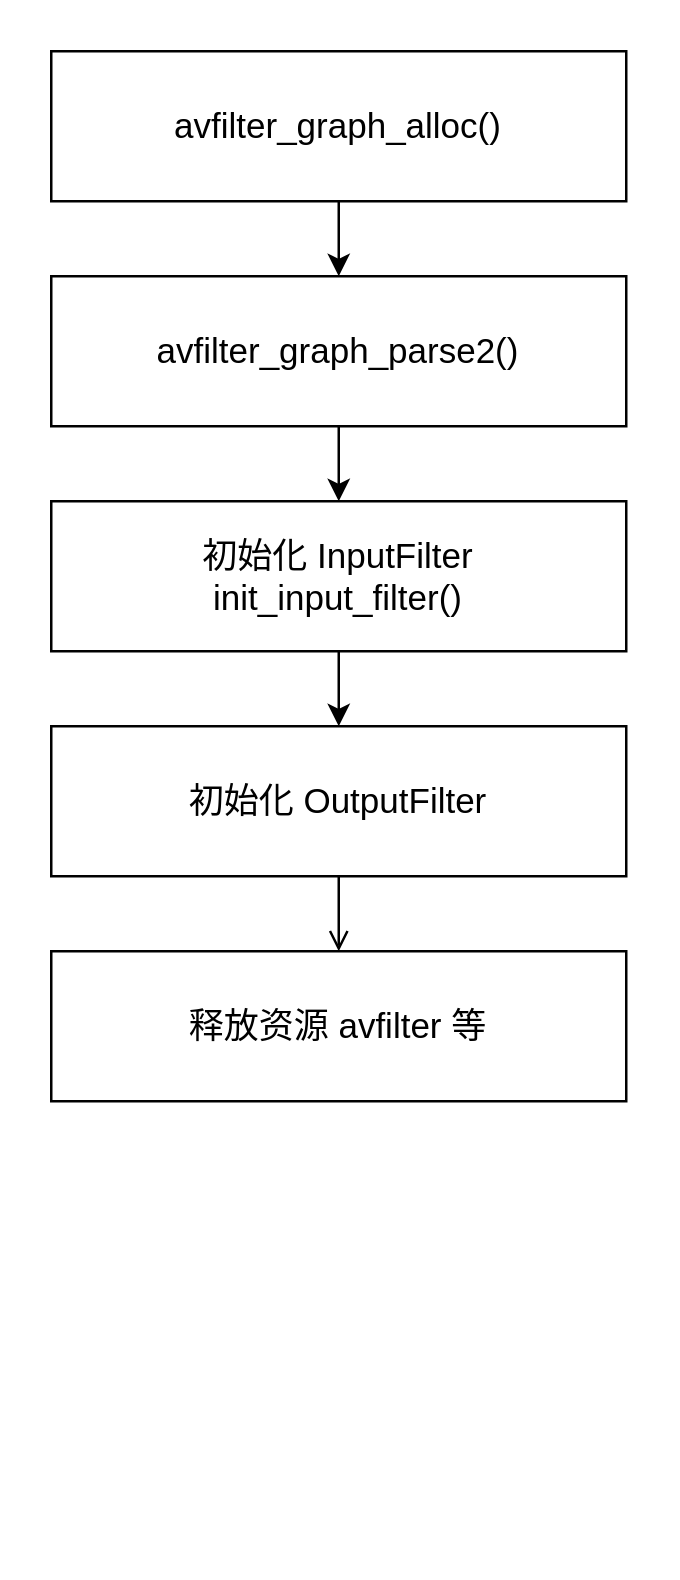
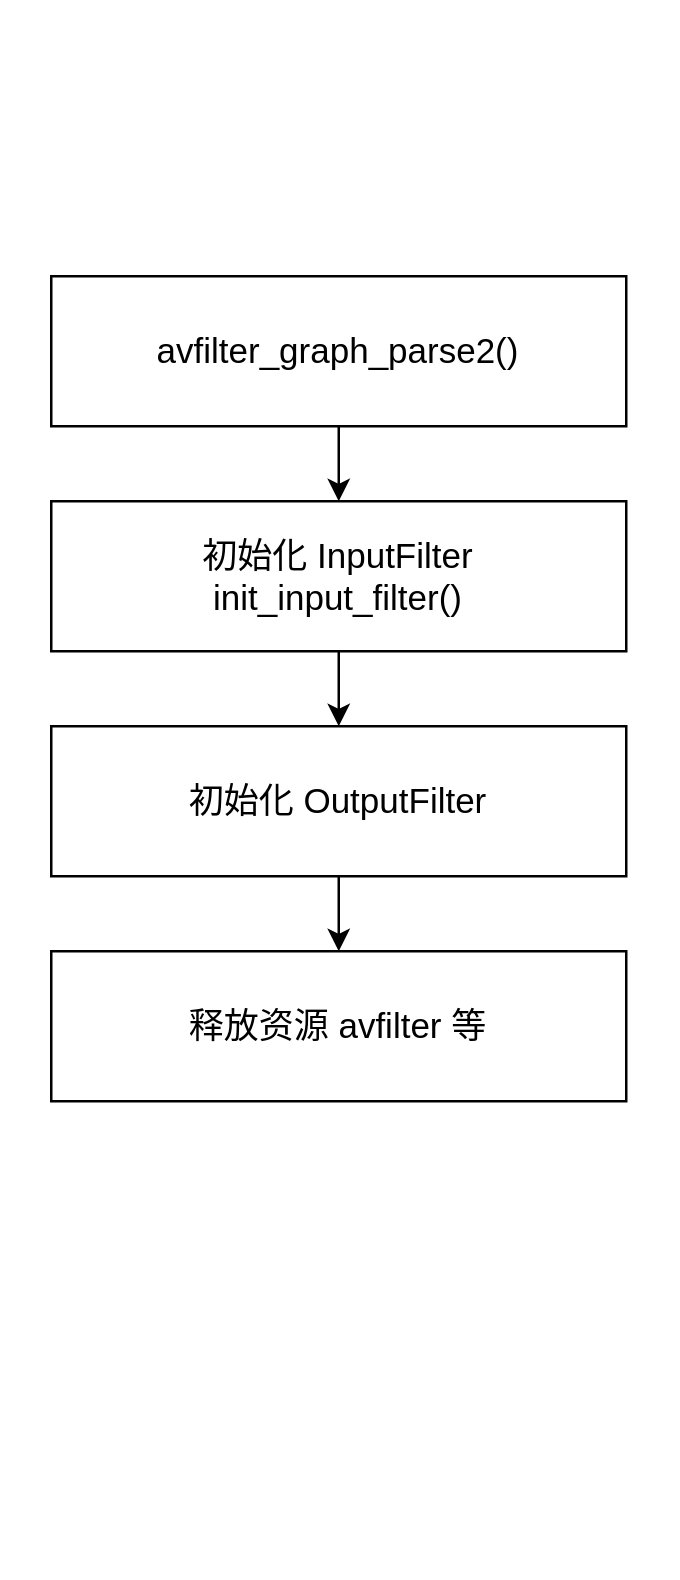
(339, 126) -> none
(339, 247) -> none
(339, 937) -> (339, 933)
